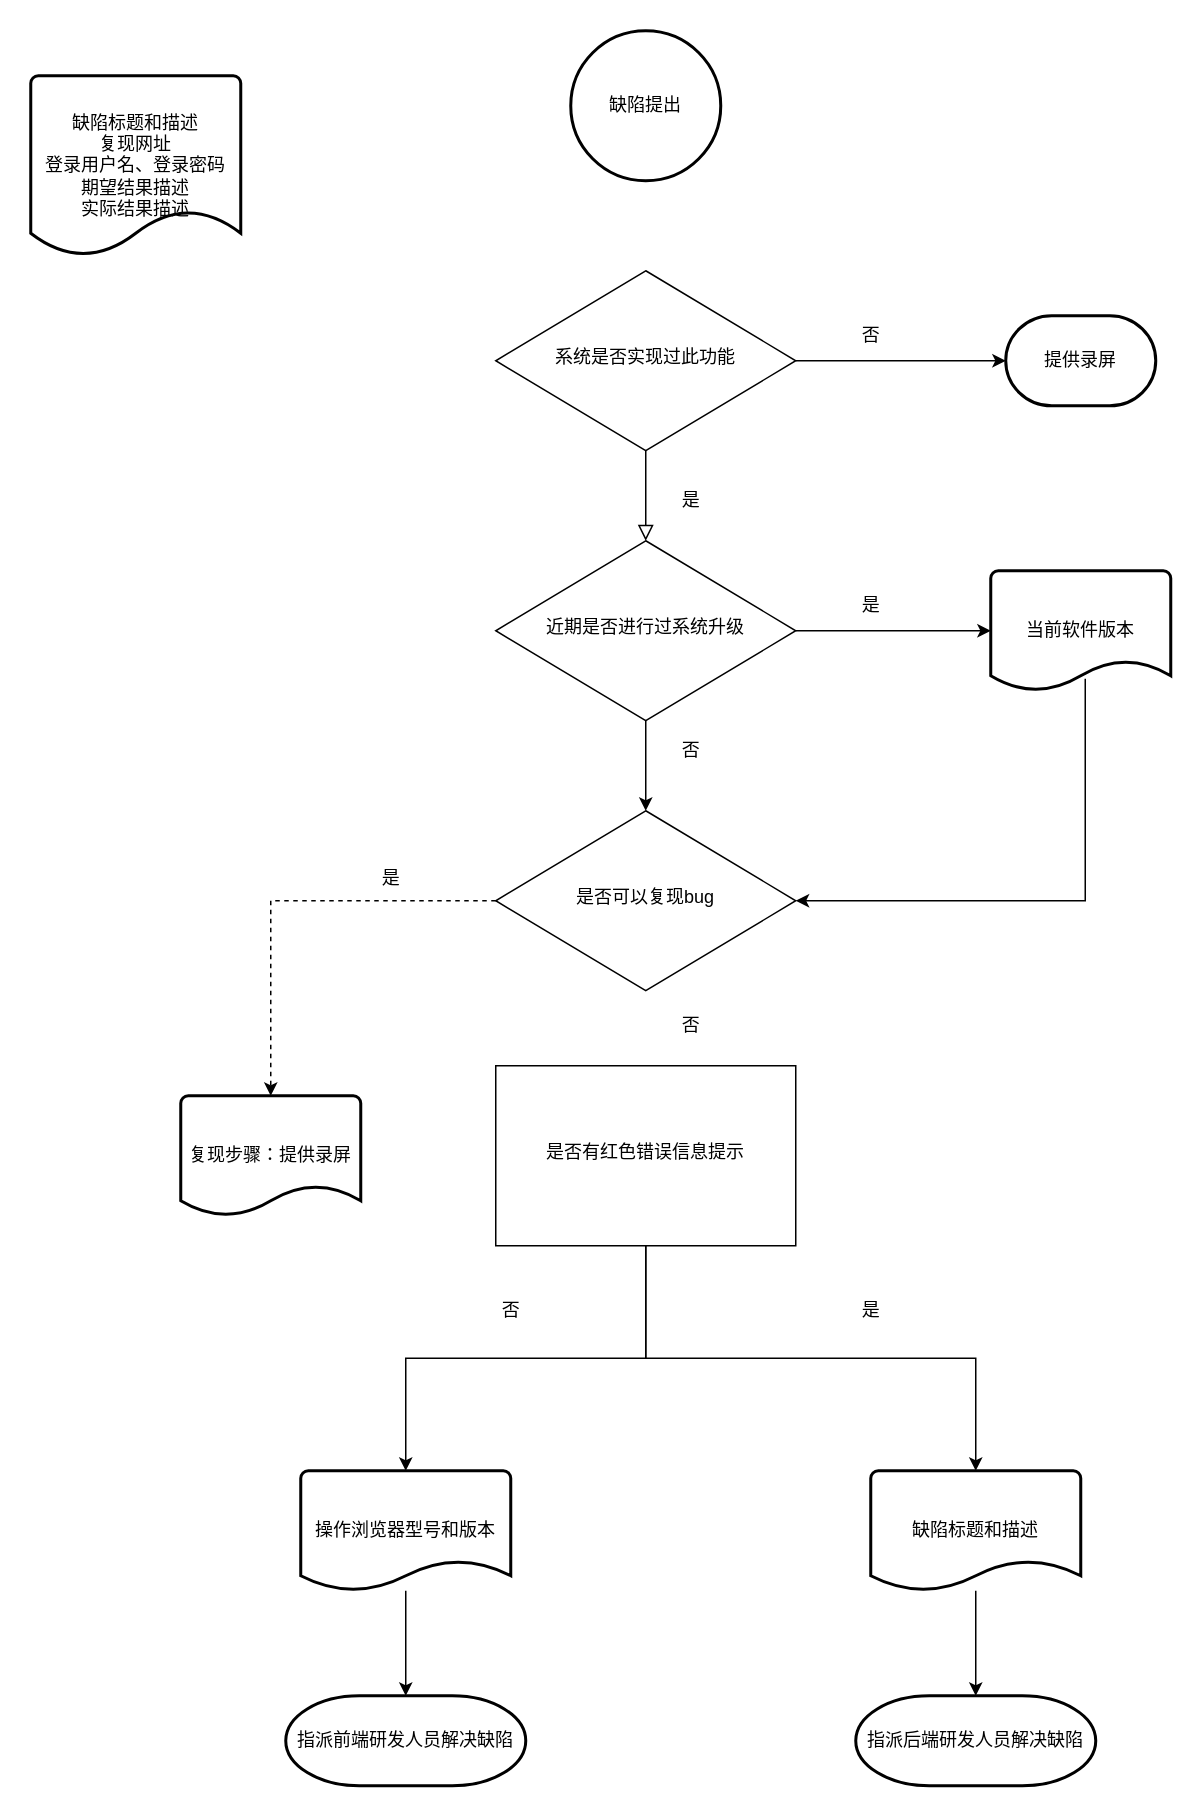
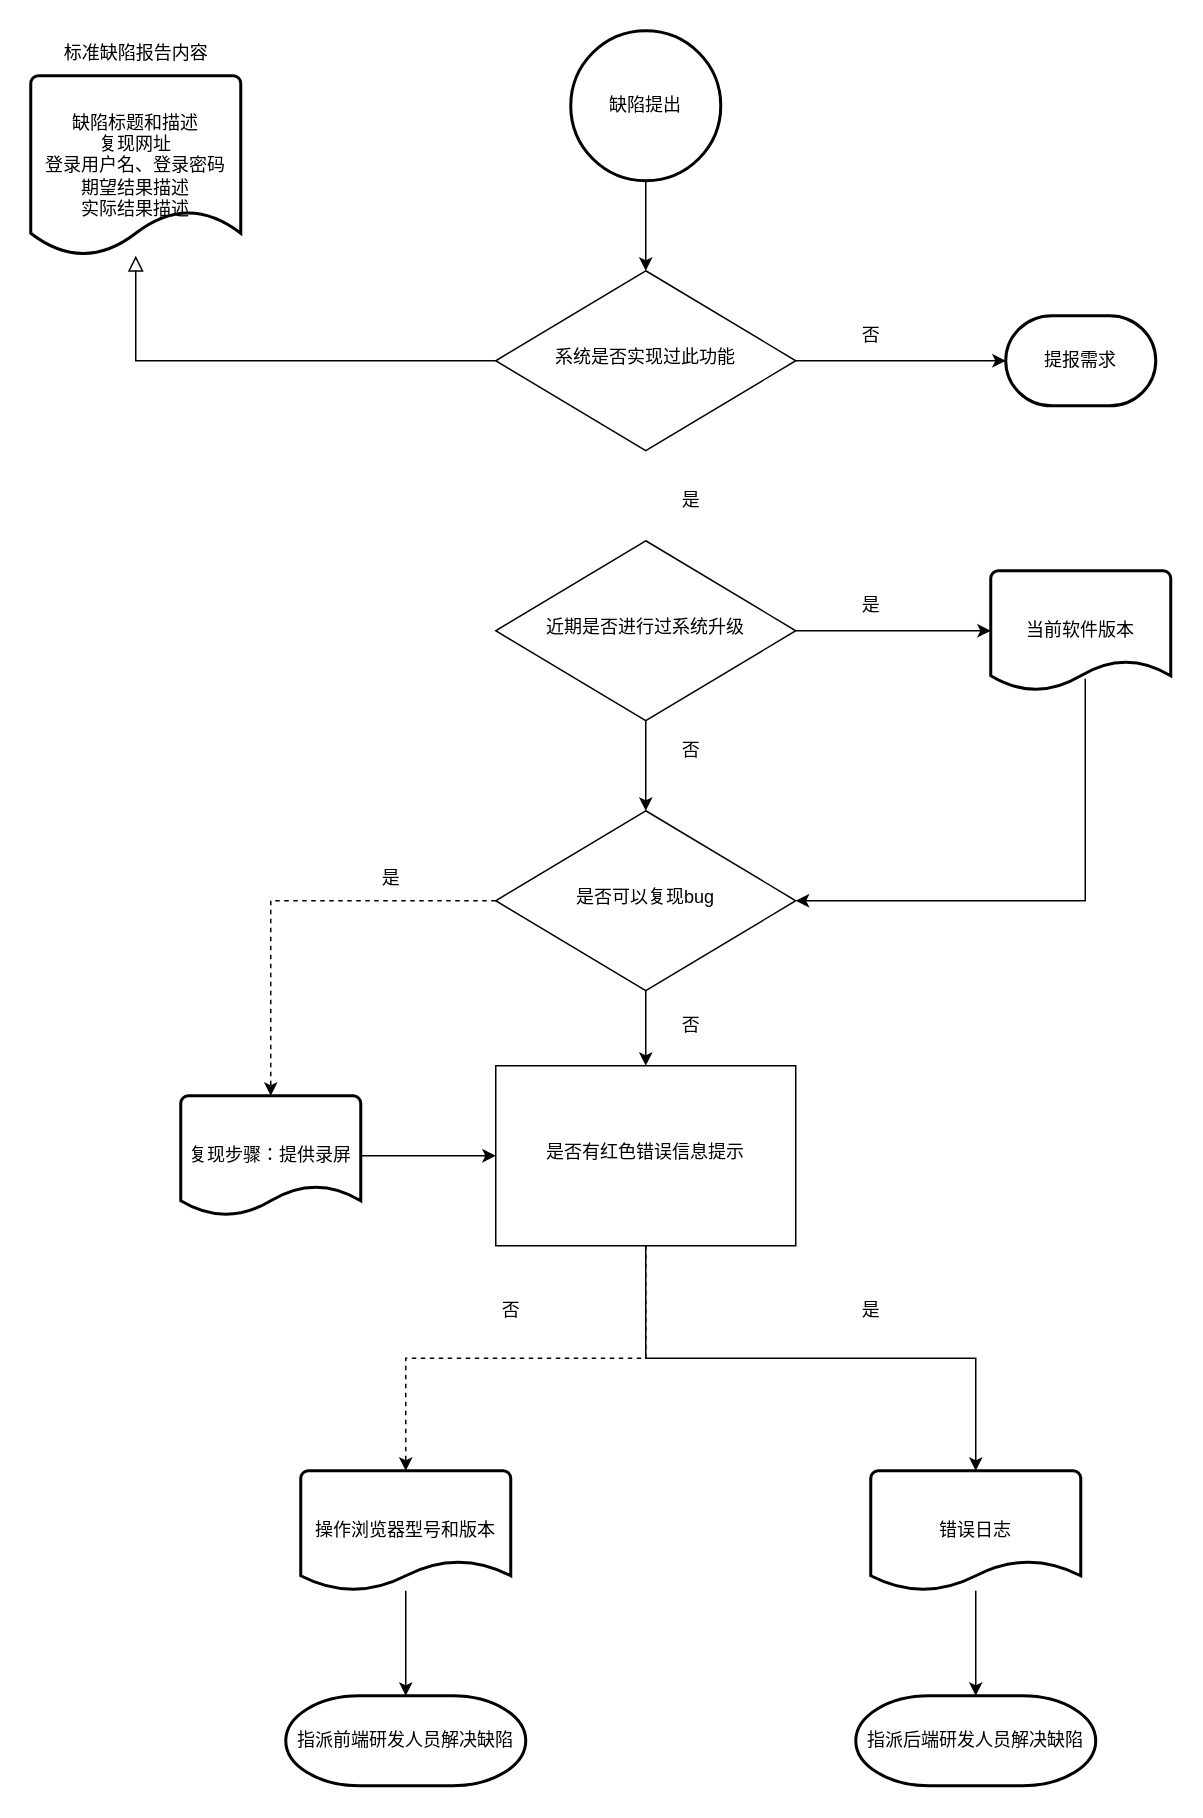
none -> (136, 53)
none -> (646, 221)
(1081, 361) -> (1081, 361)
(646, 488) -> (272, 361)
none -> (646, 1023)
none -> (423, 1156)
(476, 1358) -> (476, 1358)
(976, 1531) -> (976, 1531)
